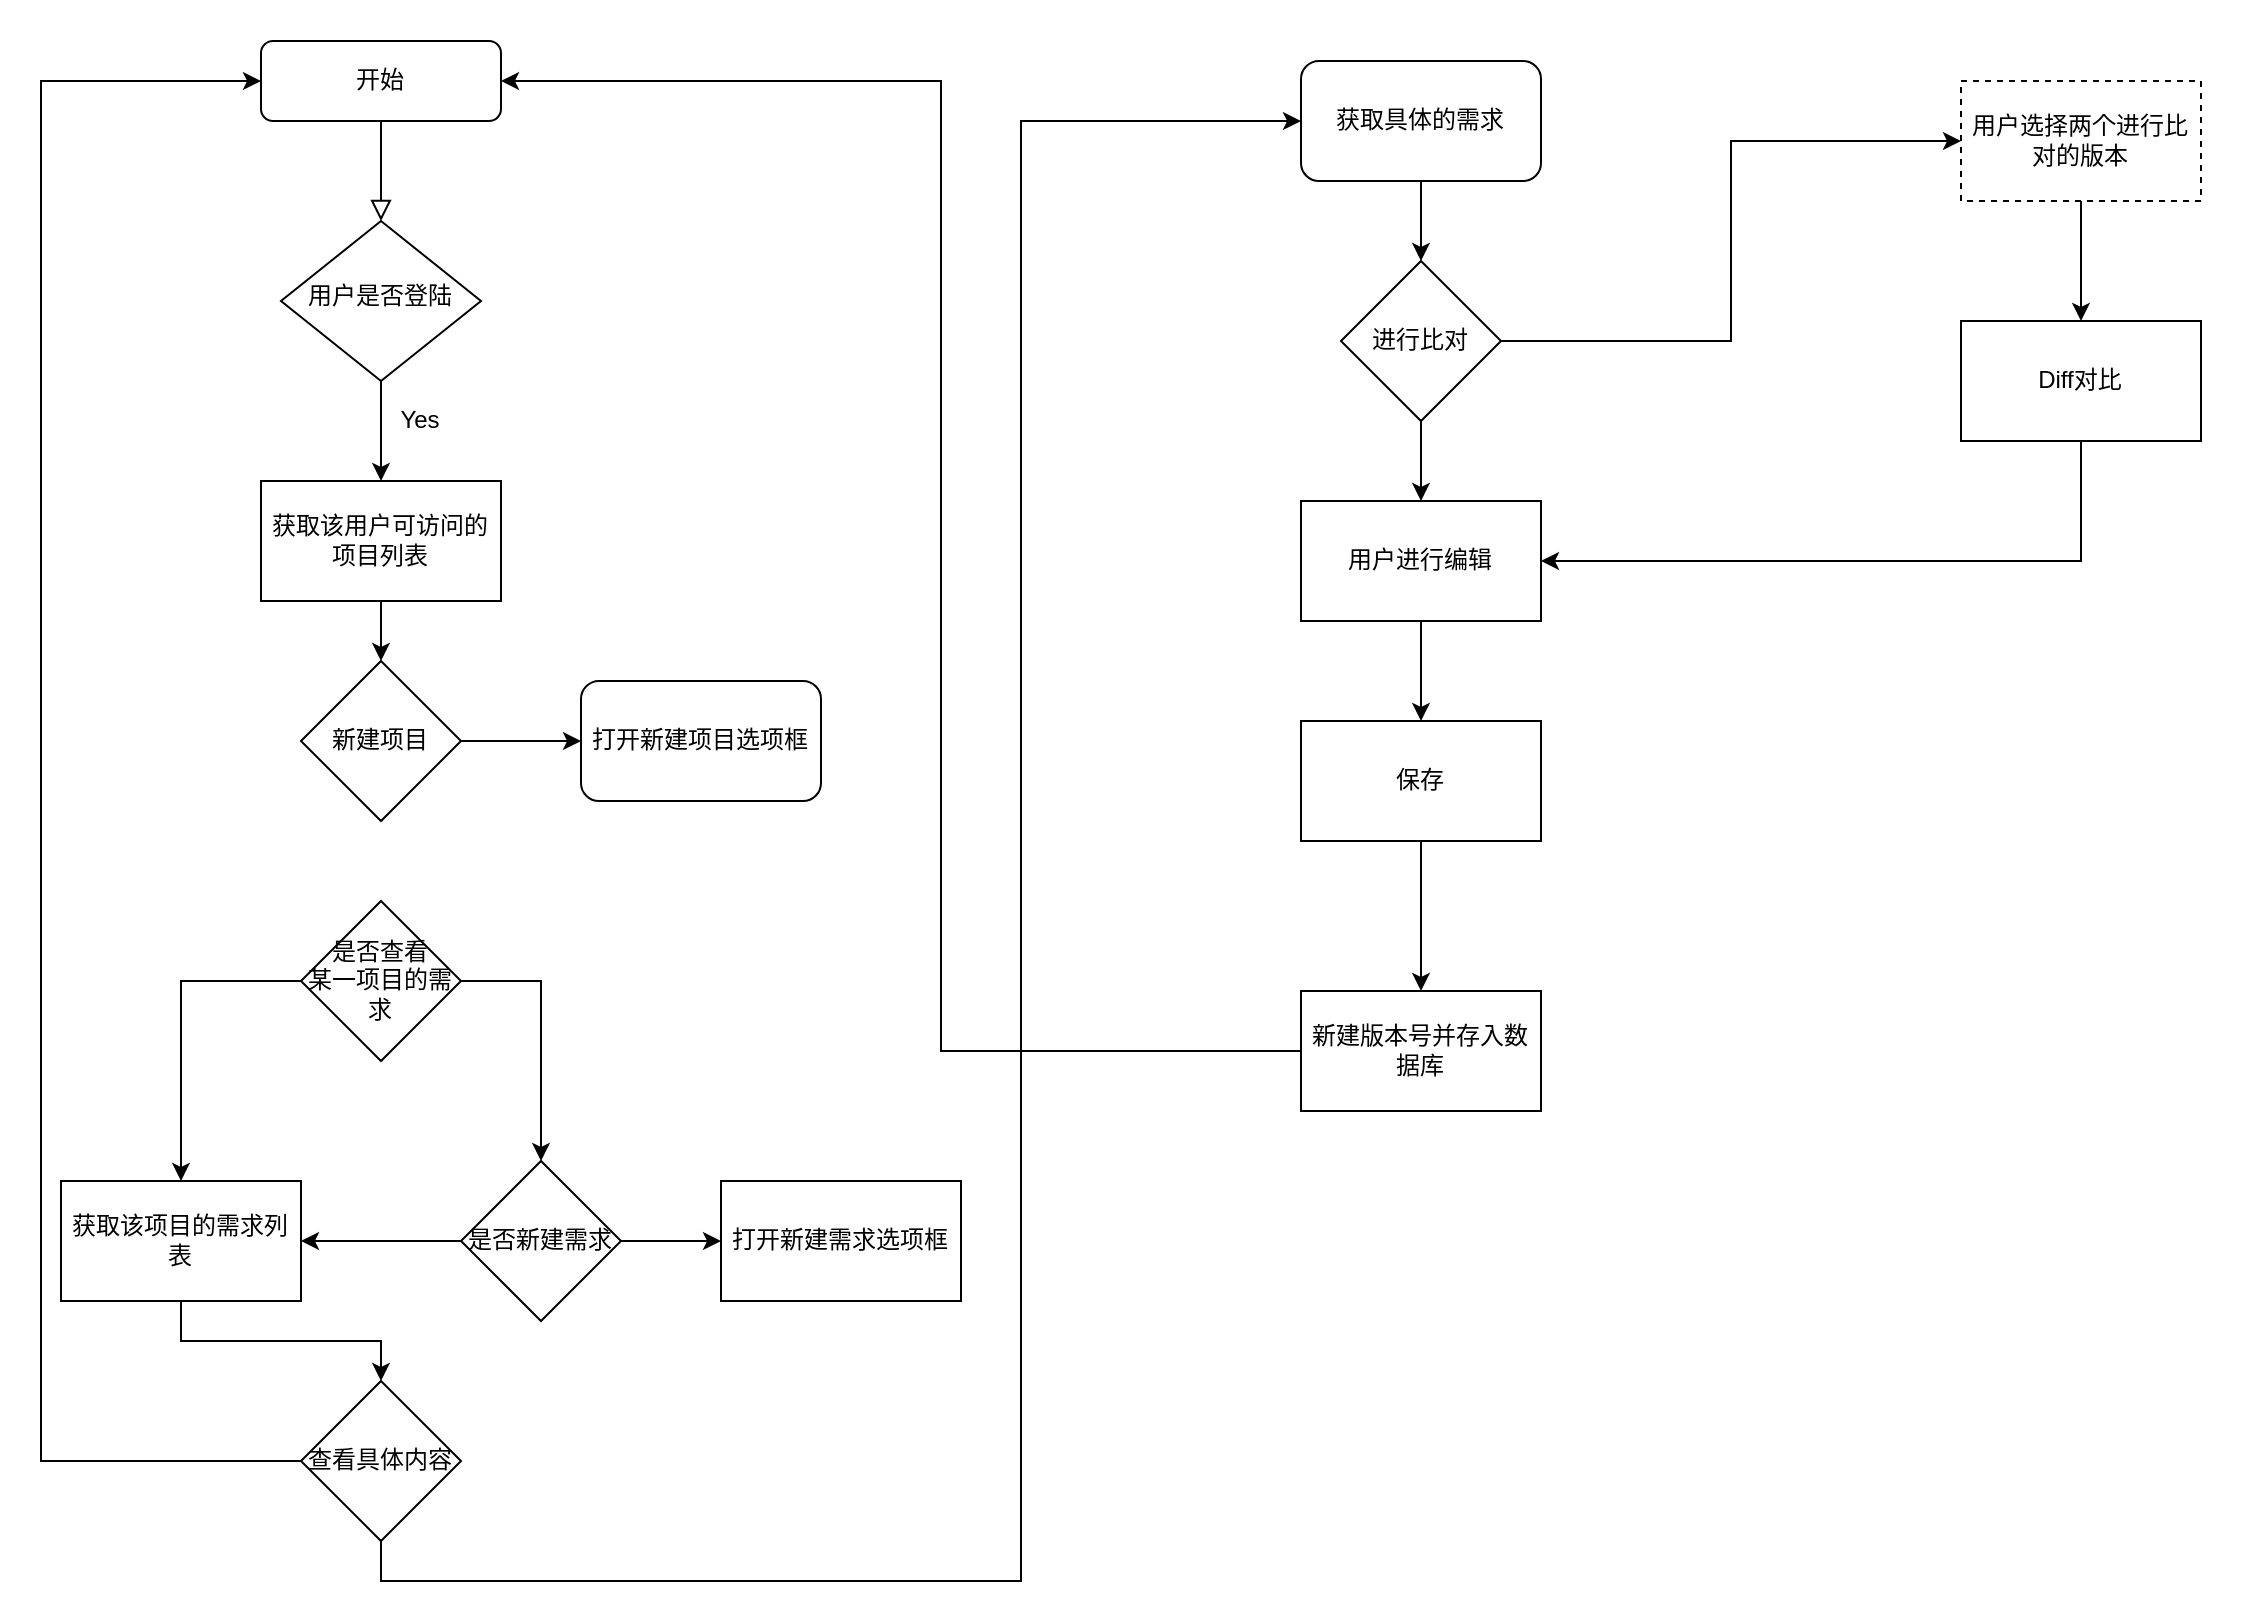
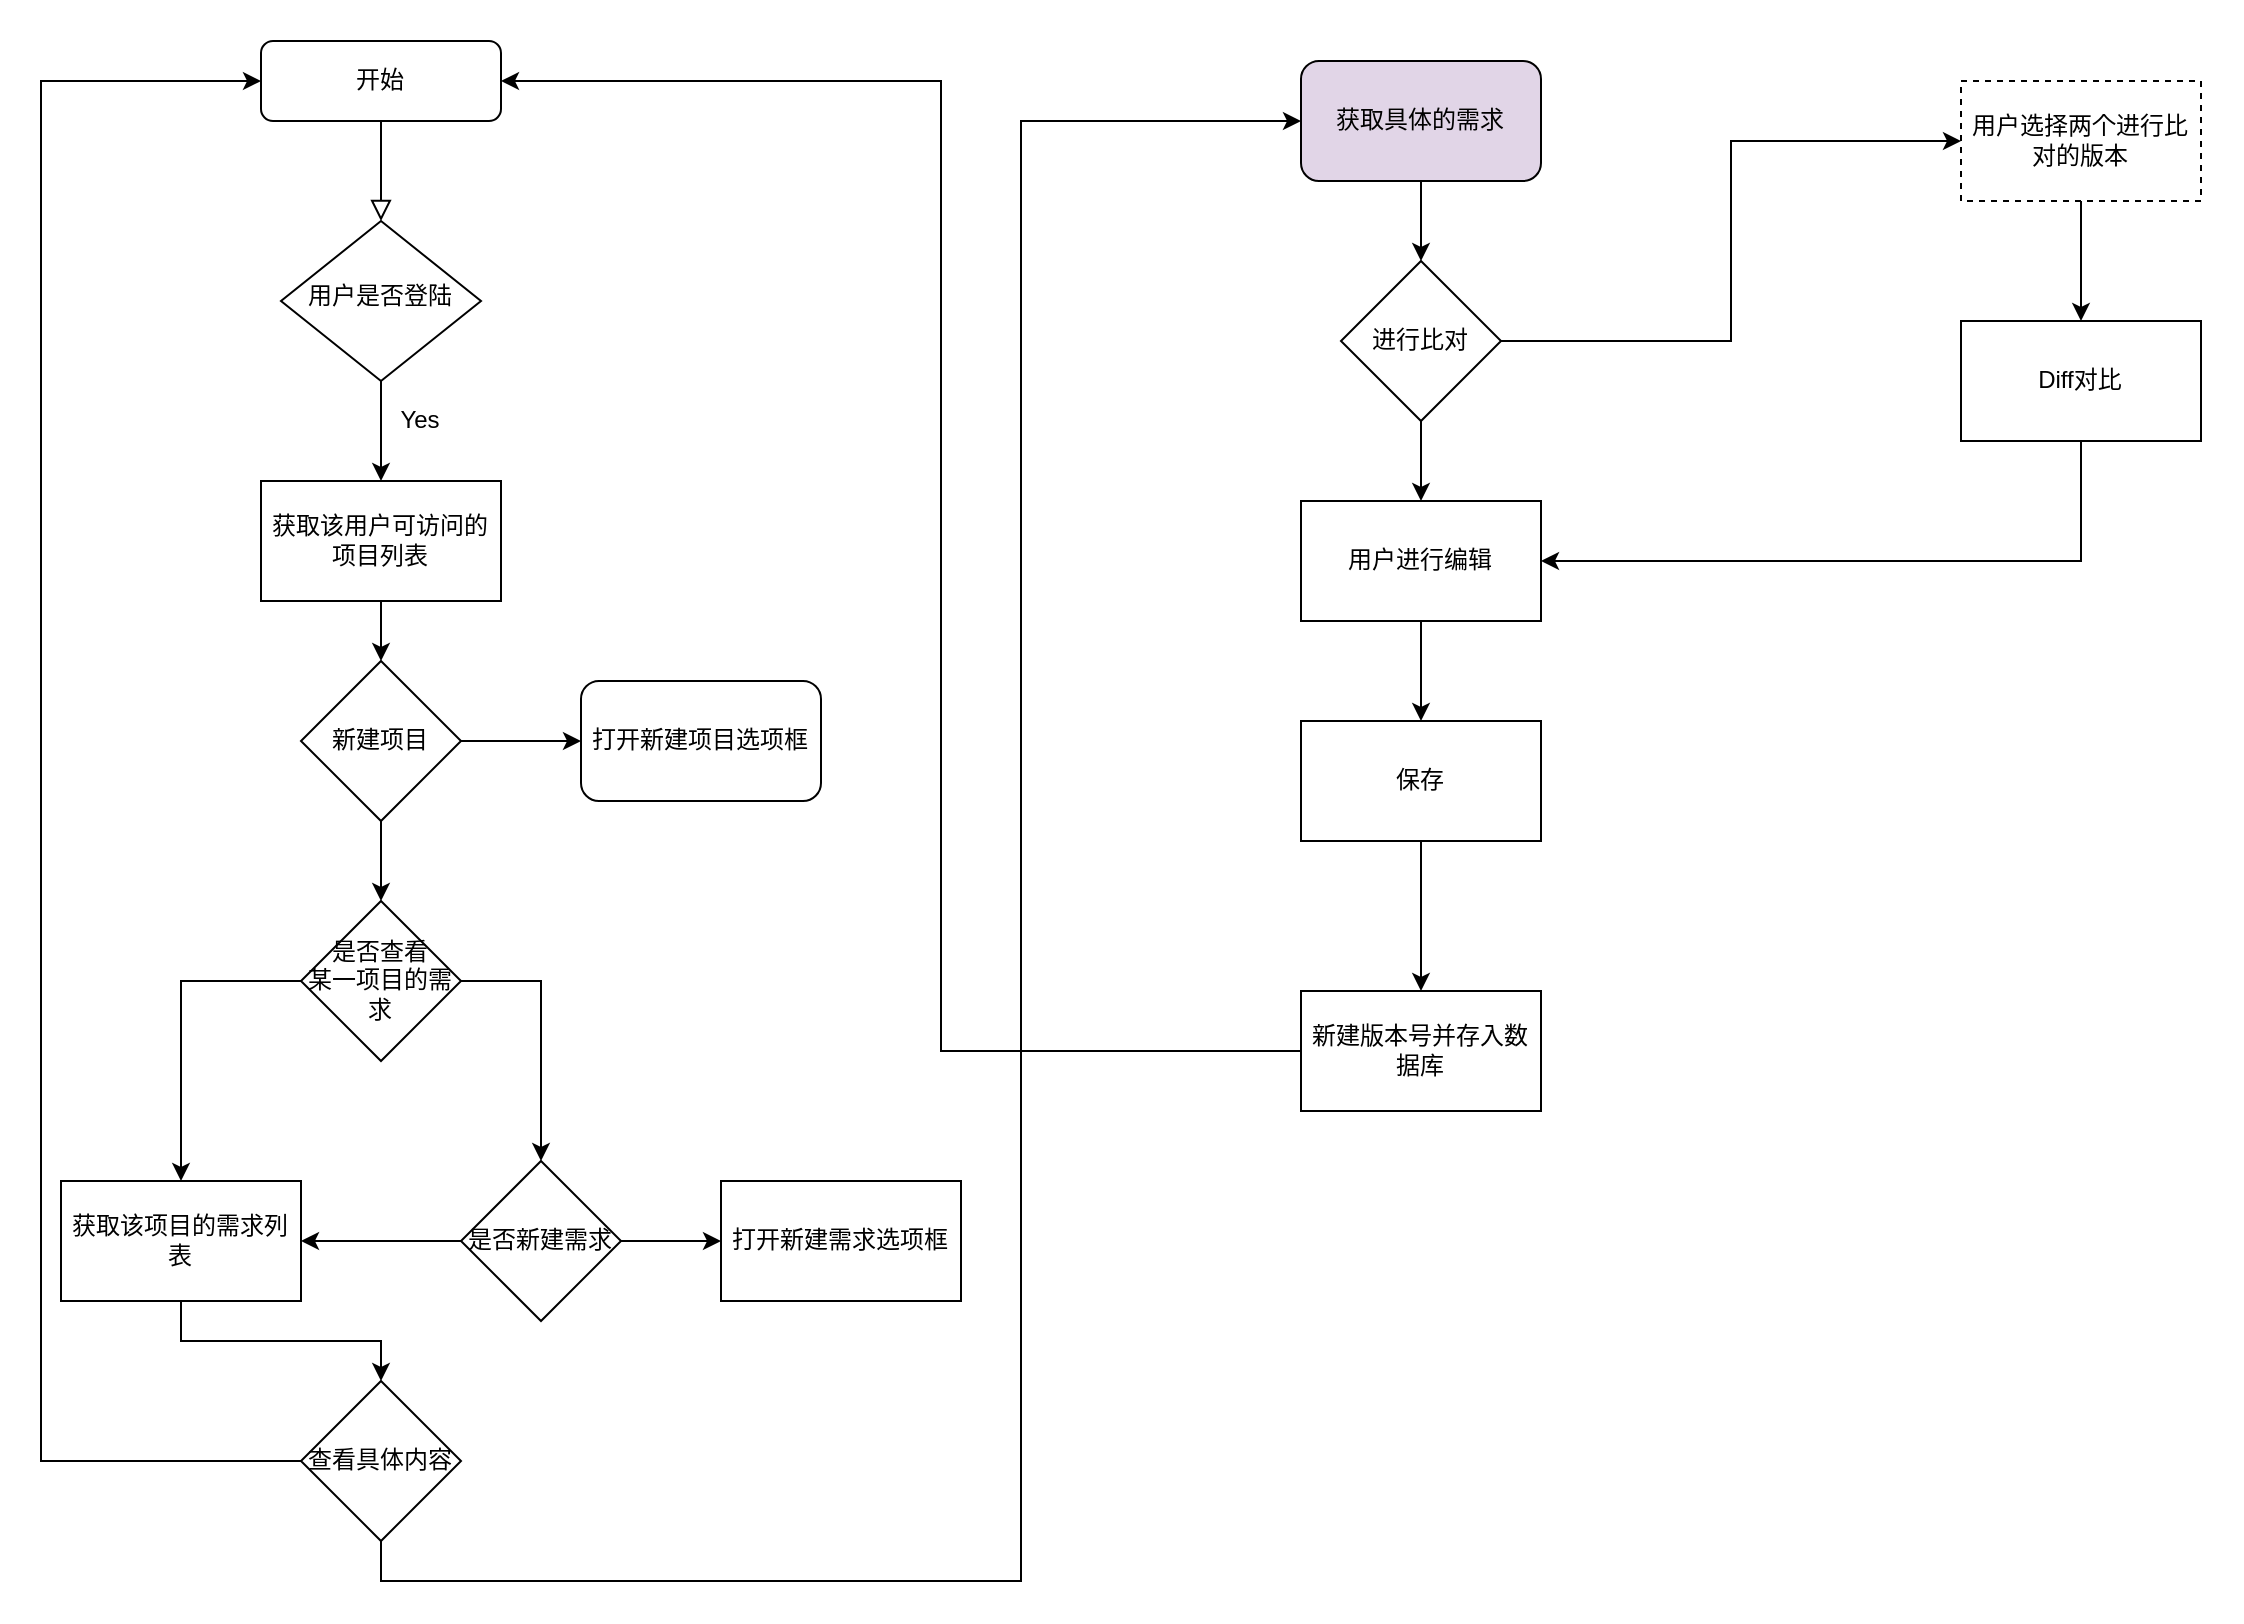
(1421, 121) -> (1421, 121)
none -> (381, 854)
